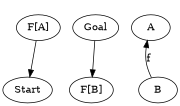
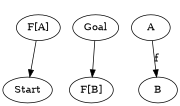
(146, 63) -> (154, 55)
